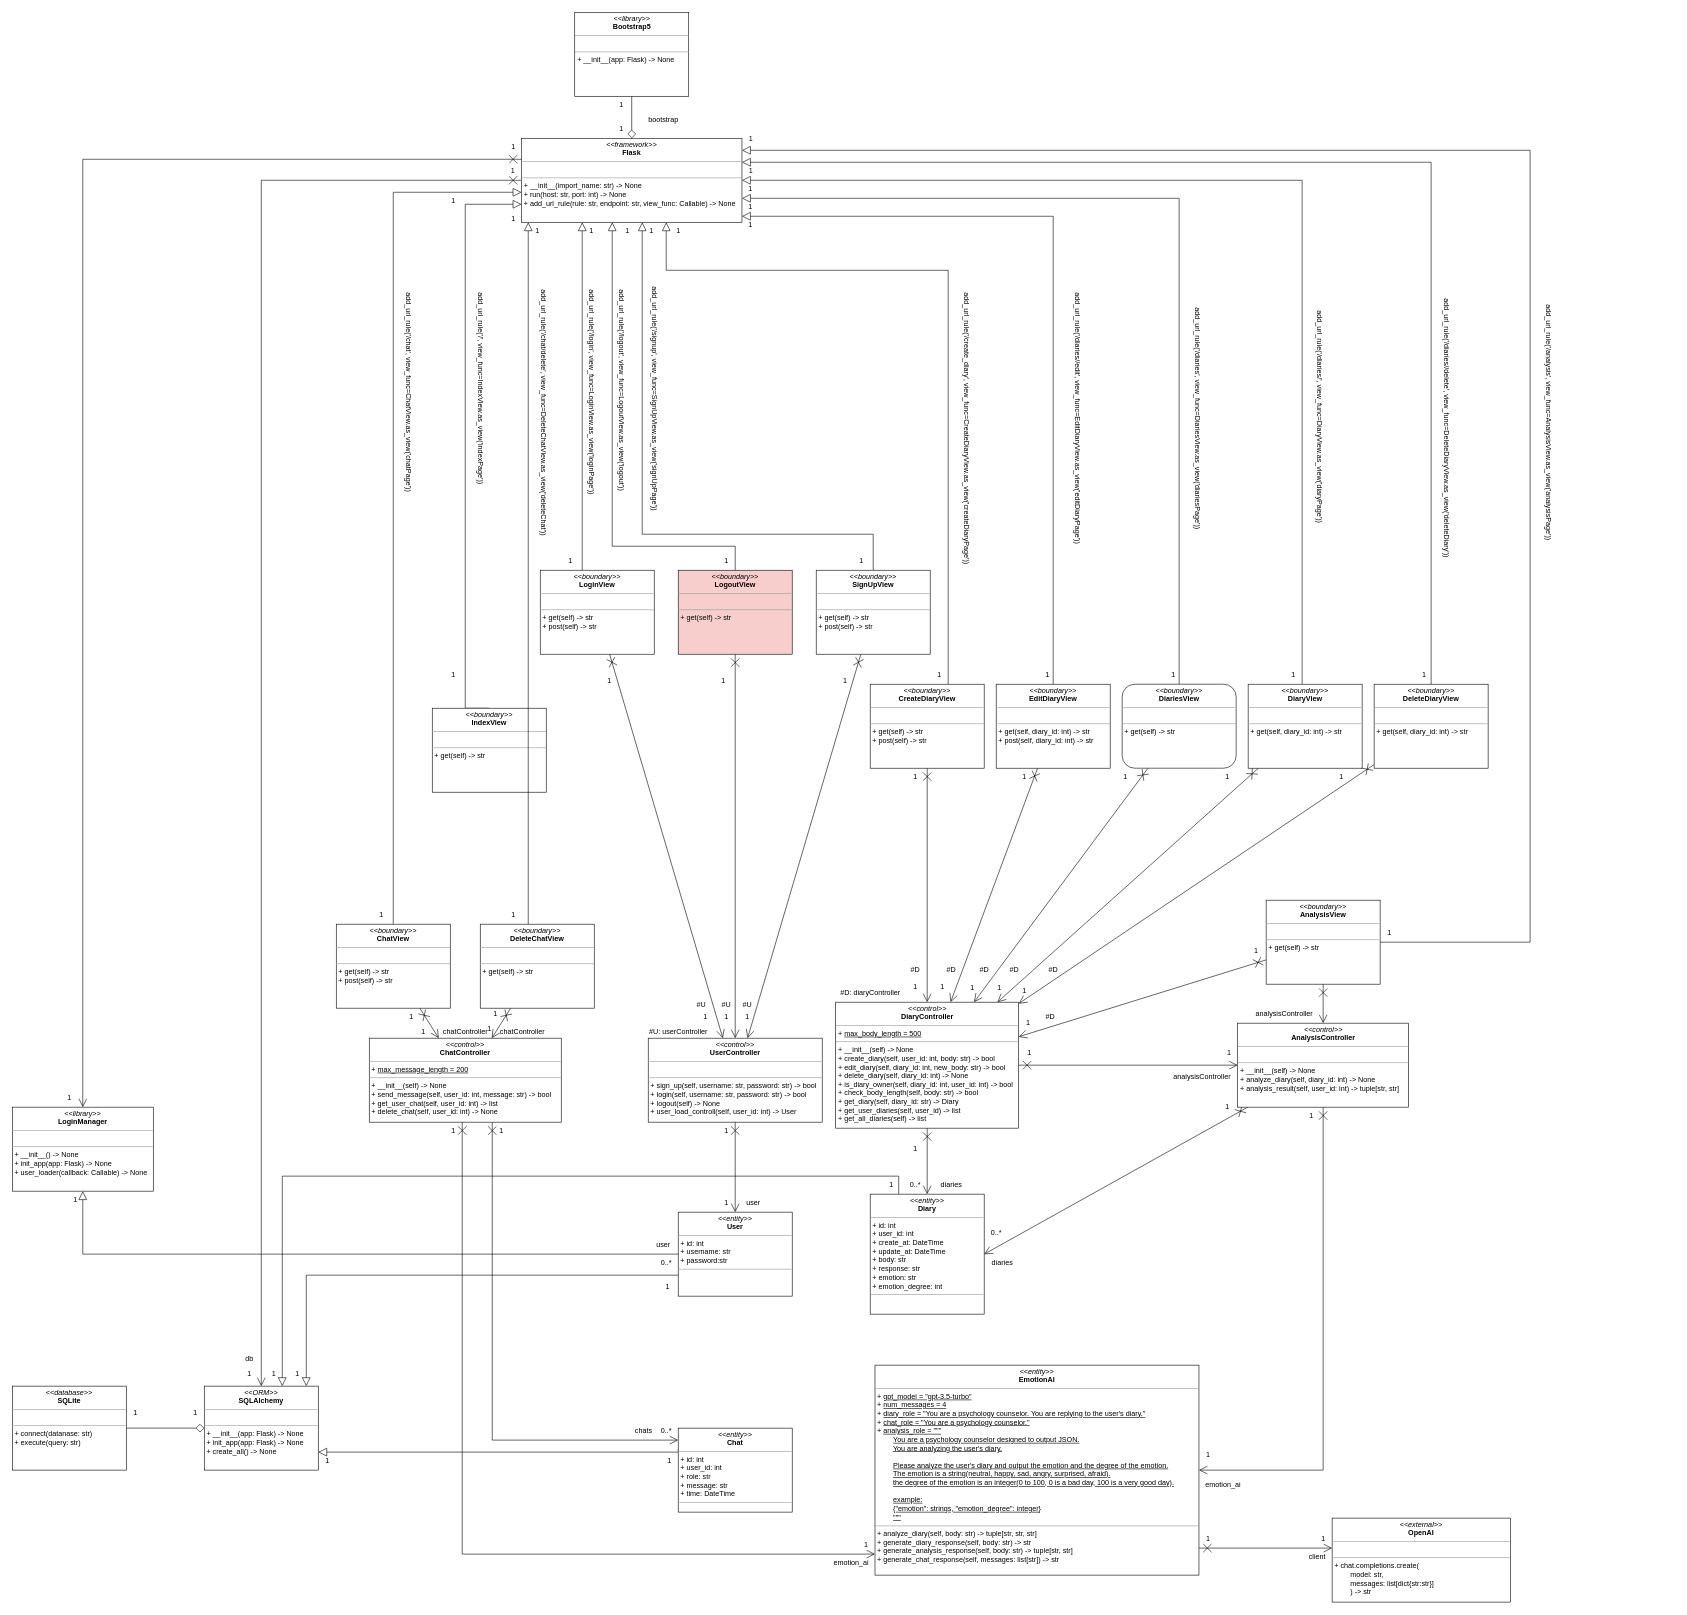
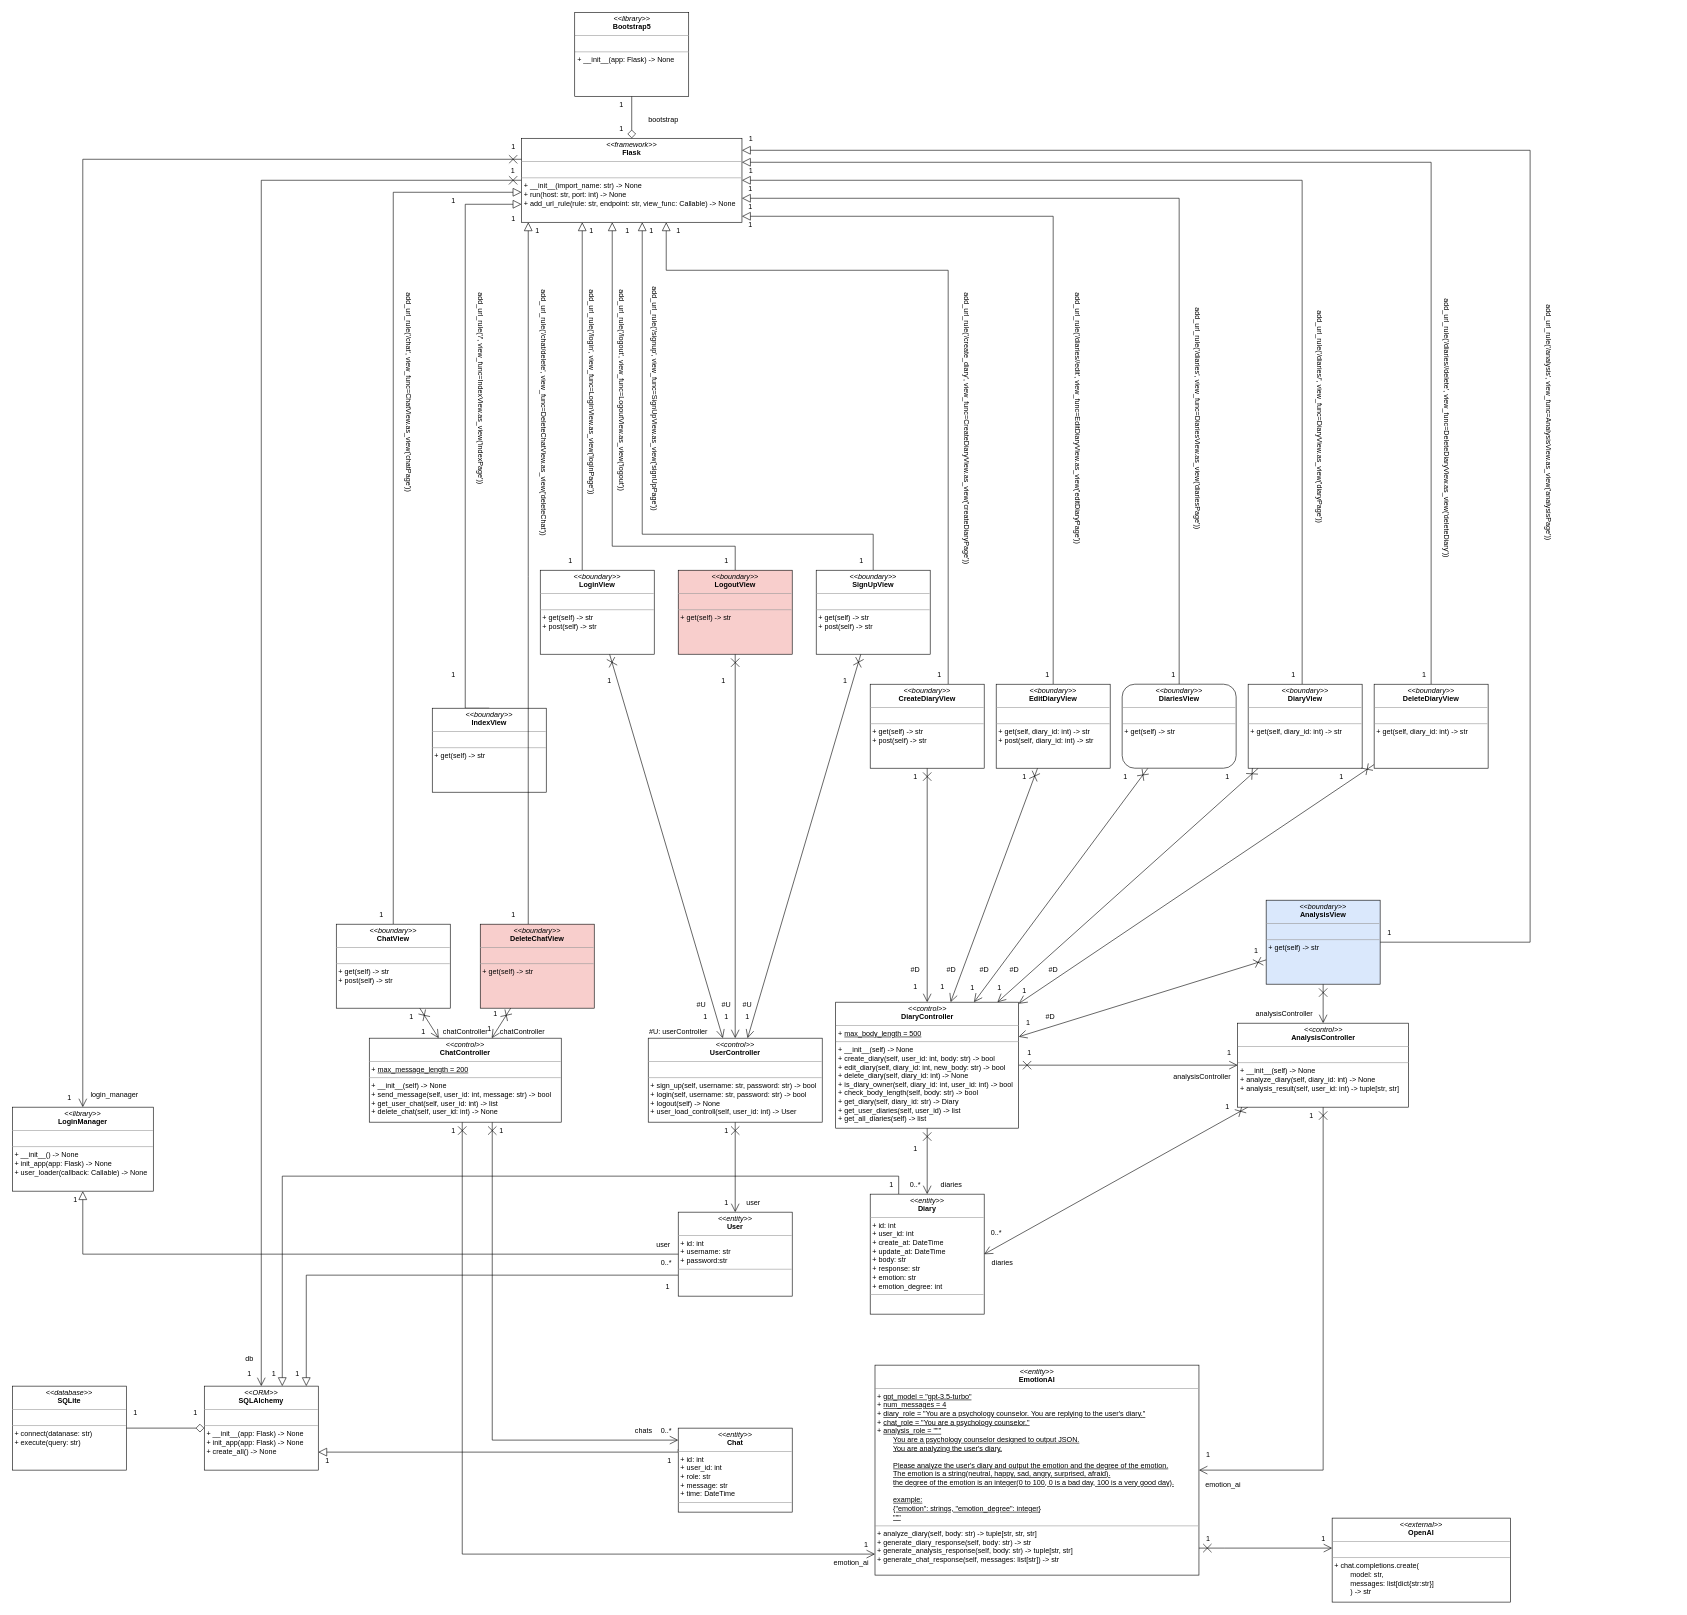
(1323, 942) -> (1323, 942)
(537, 966) -> (537, 966)
(870, 993) -> none
none -> (114, 1095)
(1317, 1557) -> none
